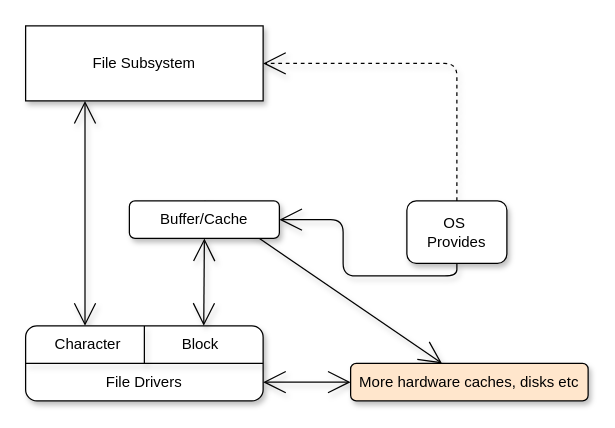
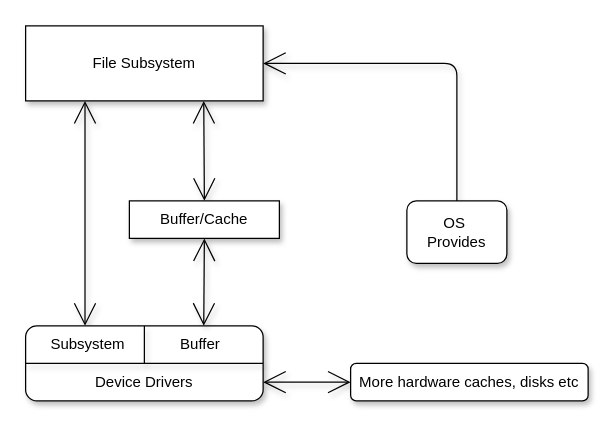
(423, 63) -> (423, 63)
(204, 219) -> (204, 219)
(356, 276) -> none
(349, 299) -> (204, 151)
(88, 344) -> (88, 344)
(201, 344) -> (201, 344)
(144, 382) -> (144, 382)
(469, 382) -> (469, 382)
